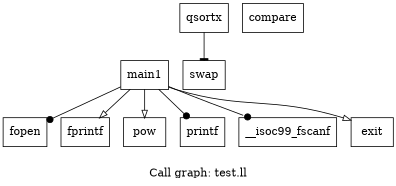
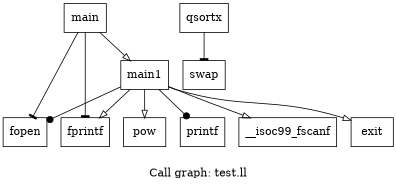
none -> (85, 18)
(273, 18) -> none
(208, 102) -> (208, 102)
